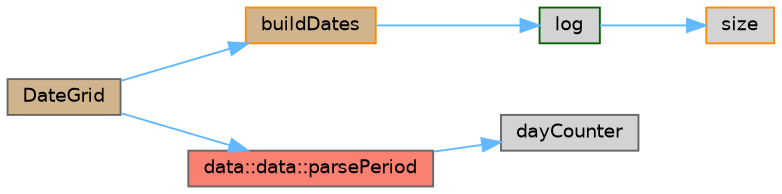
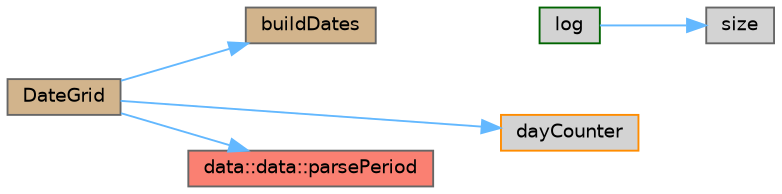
(311, 25) -> (311, 25)
(448, 25) -> none
(740, 25) -> (740, 25)
(570, 133) -> (570, 133)
(458, 148) -> (301, 114)
